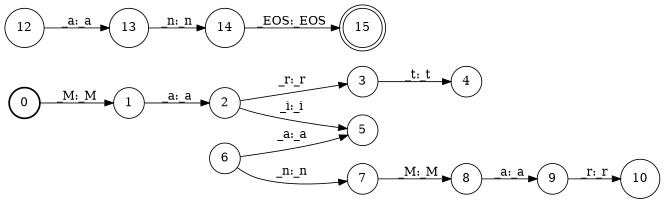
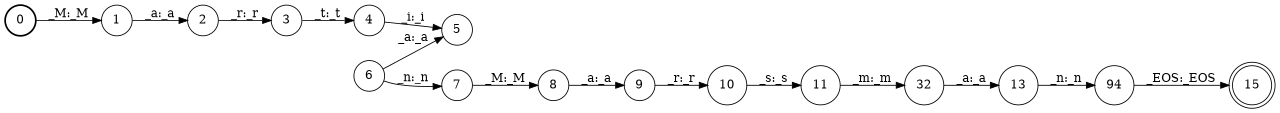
(25, 28) -> (924, 85)
(225, 28) -> (1114, 85)
none -> (821, 85)
(289, 120) -> (409, 25)
